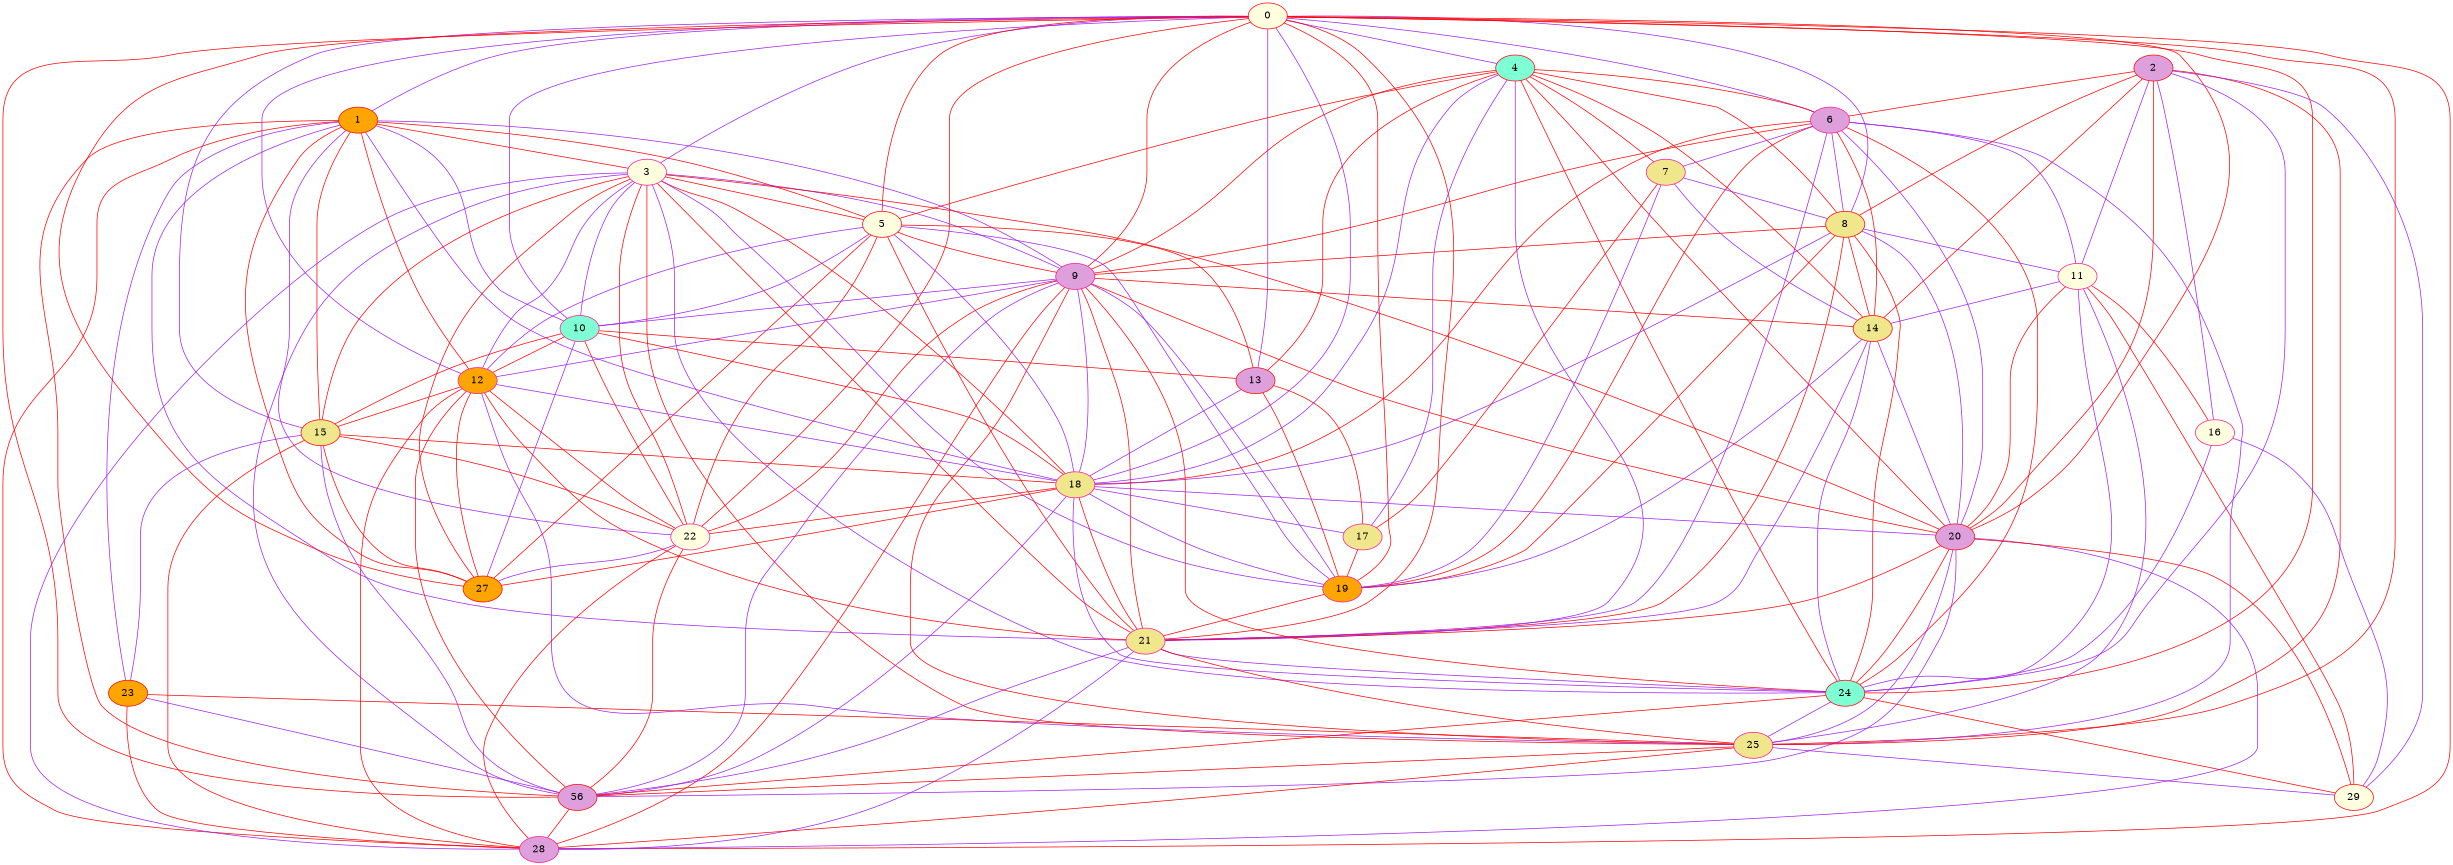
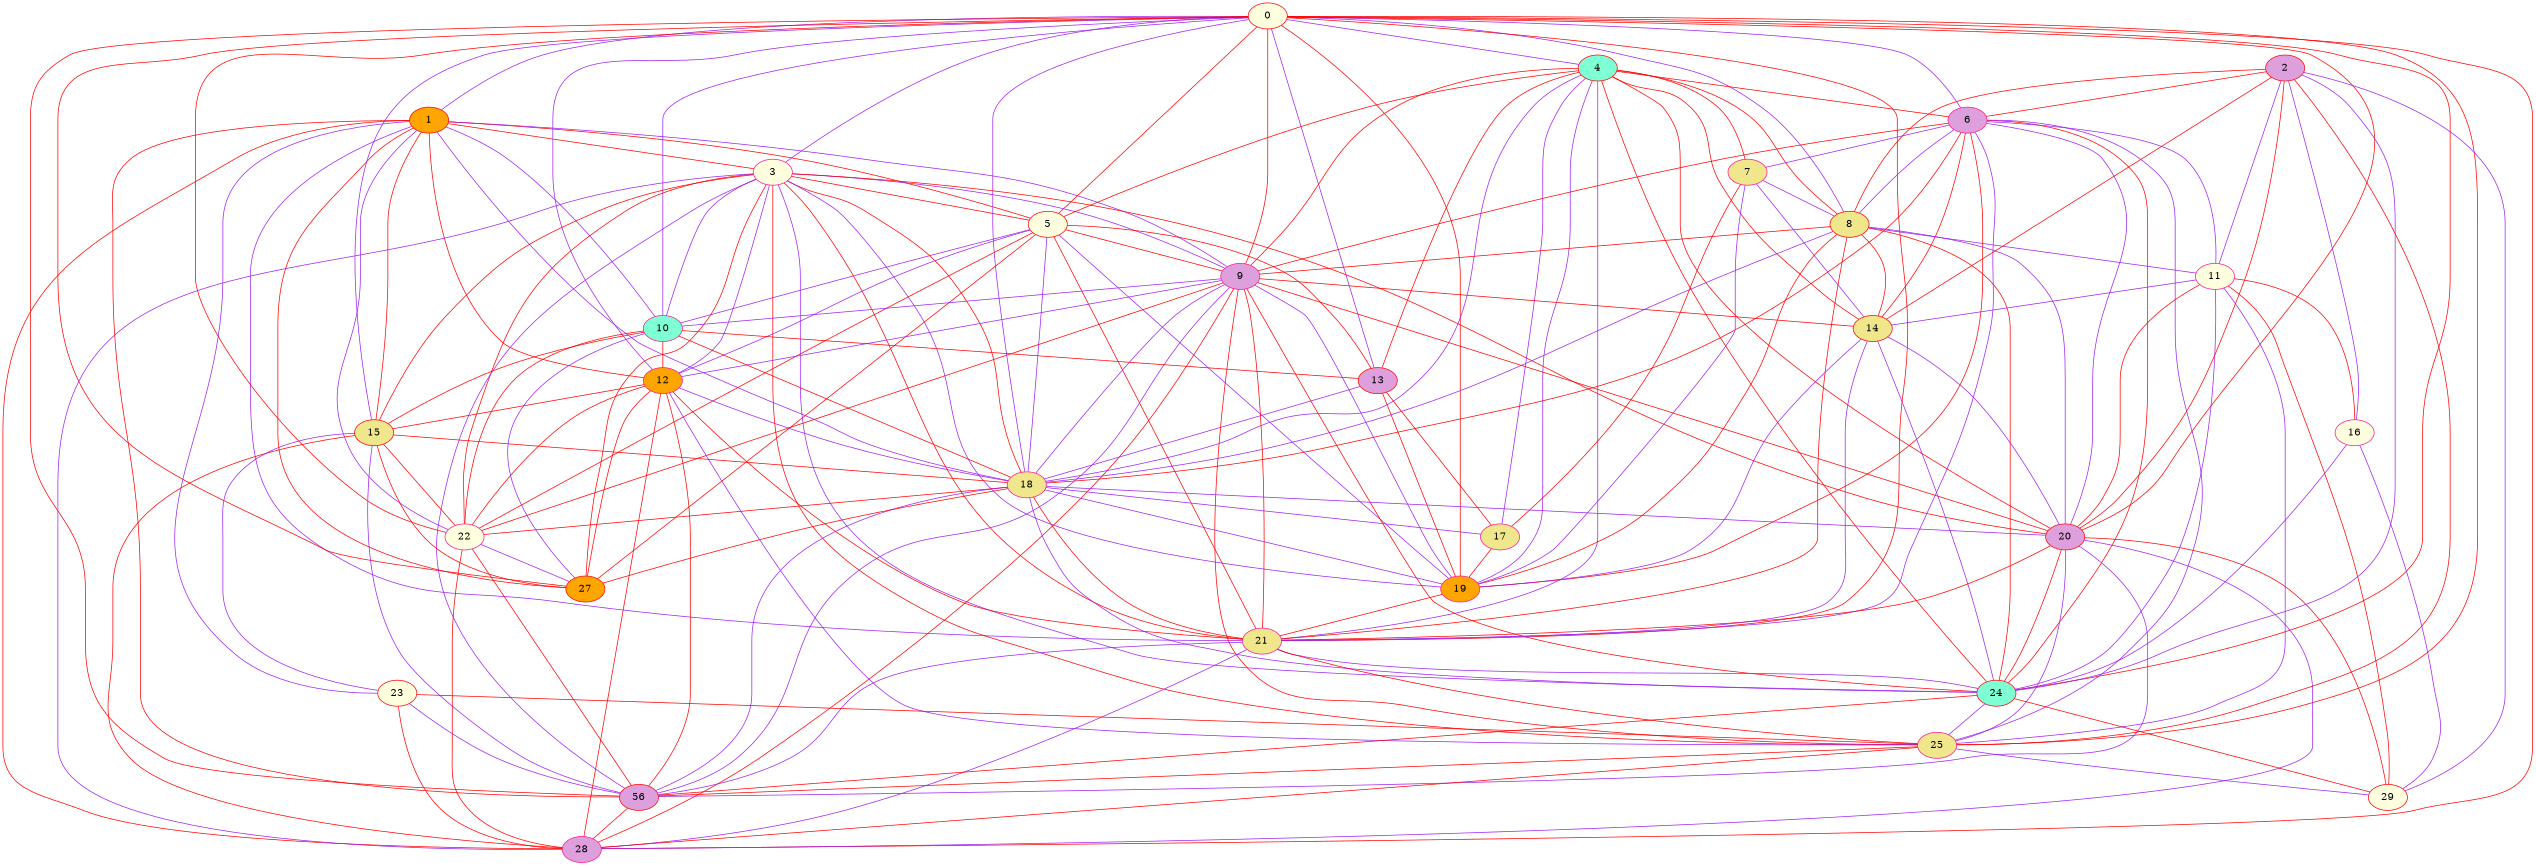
none -> (1546, 344)
(128, 693) -> (397, 693)
